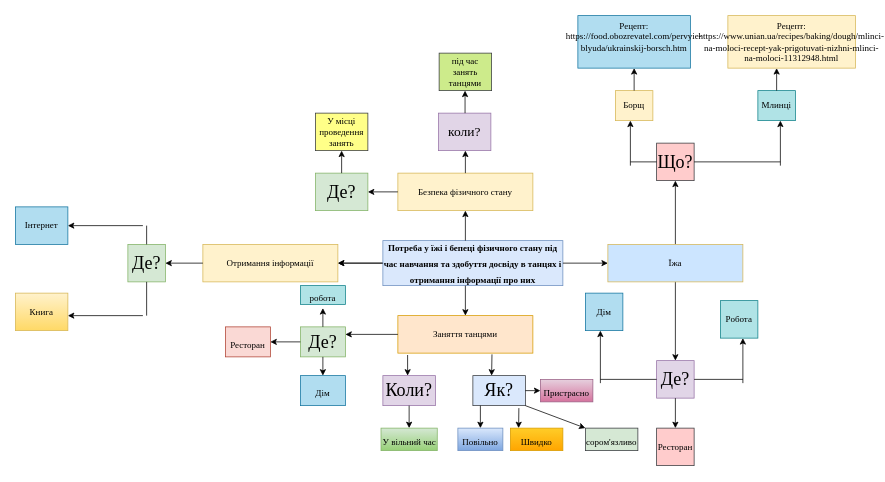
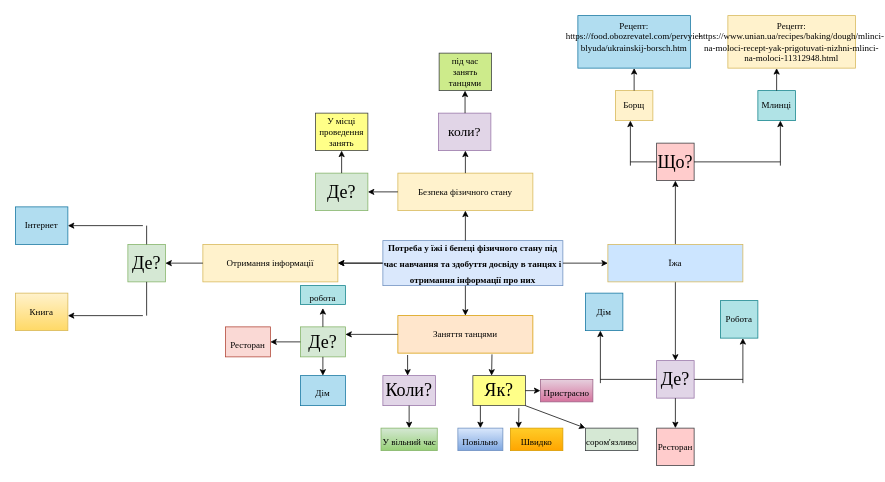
(499, 390) -> (499, 390)
